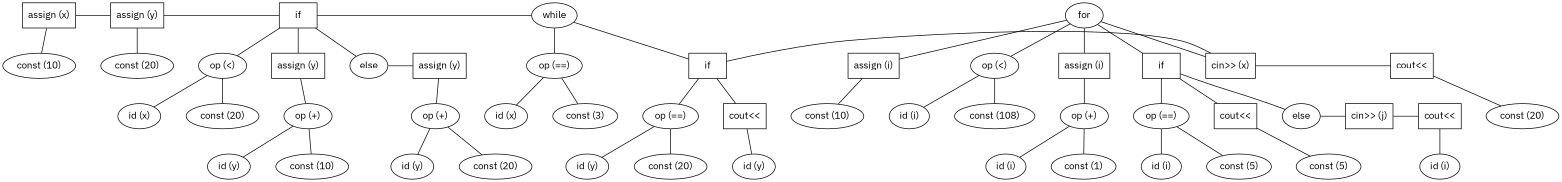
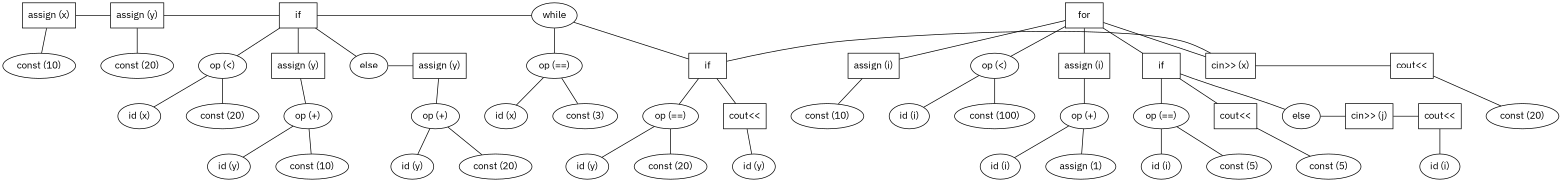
(1084, 15) -> (1084, 15)
(995, 116) -> (995, 116)
(1084, 167) -> (1081, 167)
